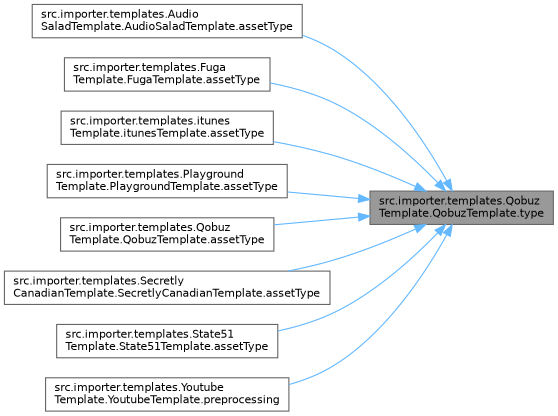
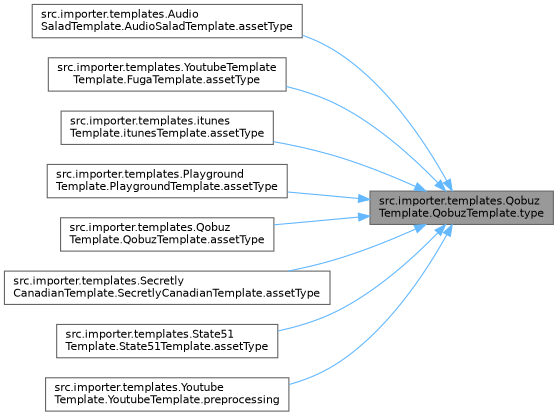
(167, 74) -> (167, 74)
